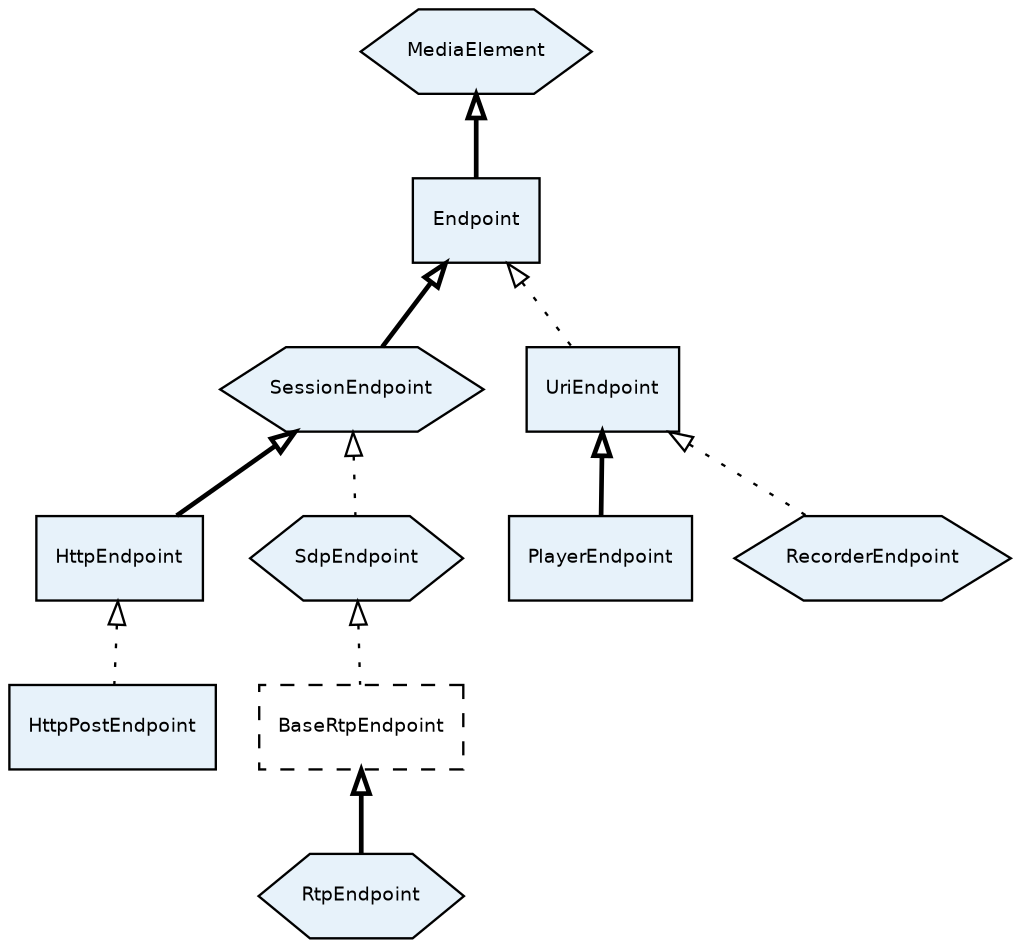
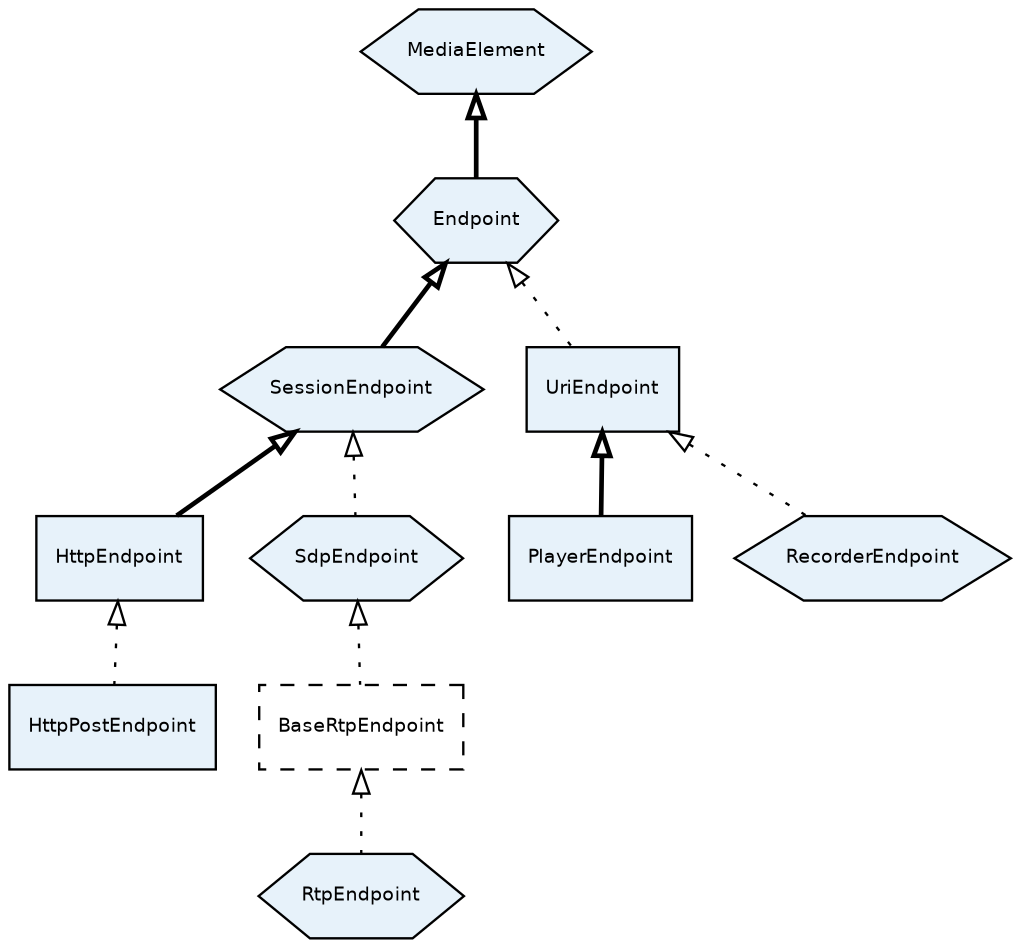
(476, 221) -> (476, 221)
(361, 824) -> (361, 824)
